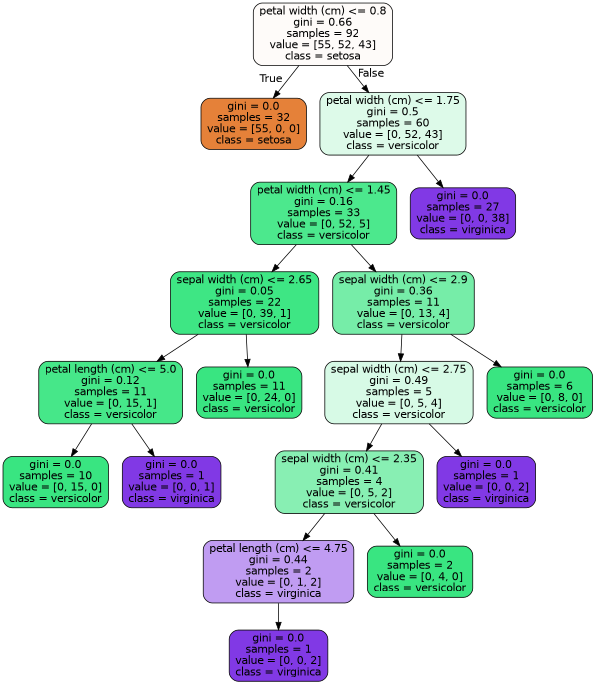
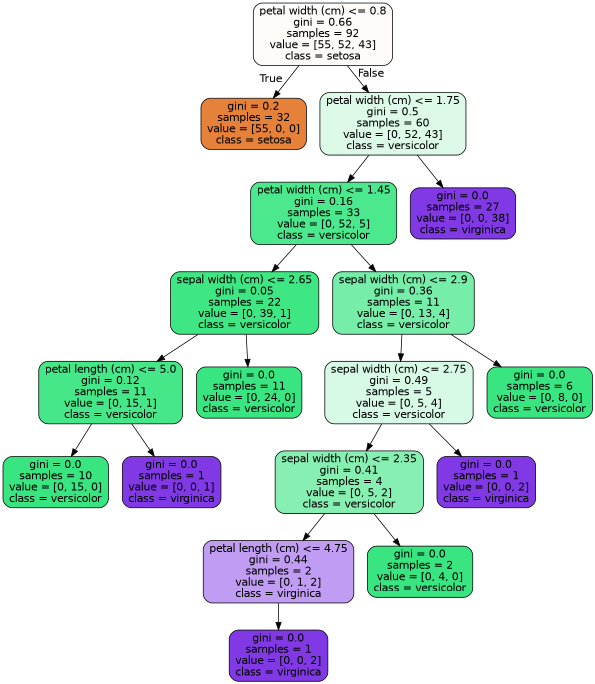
(254, 124) -> (254, 124)
